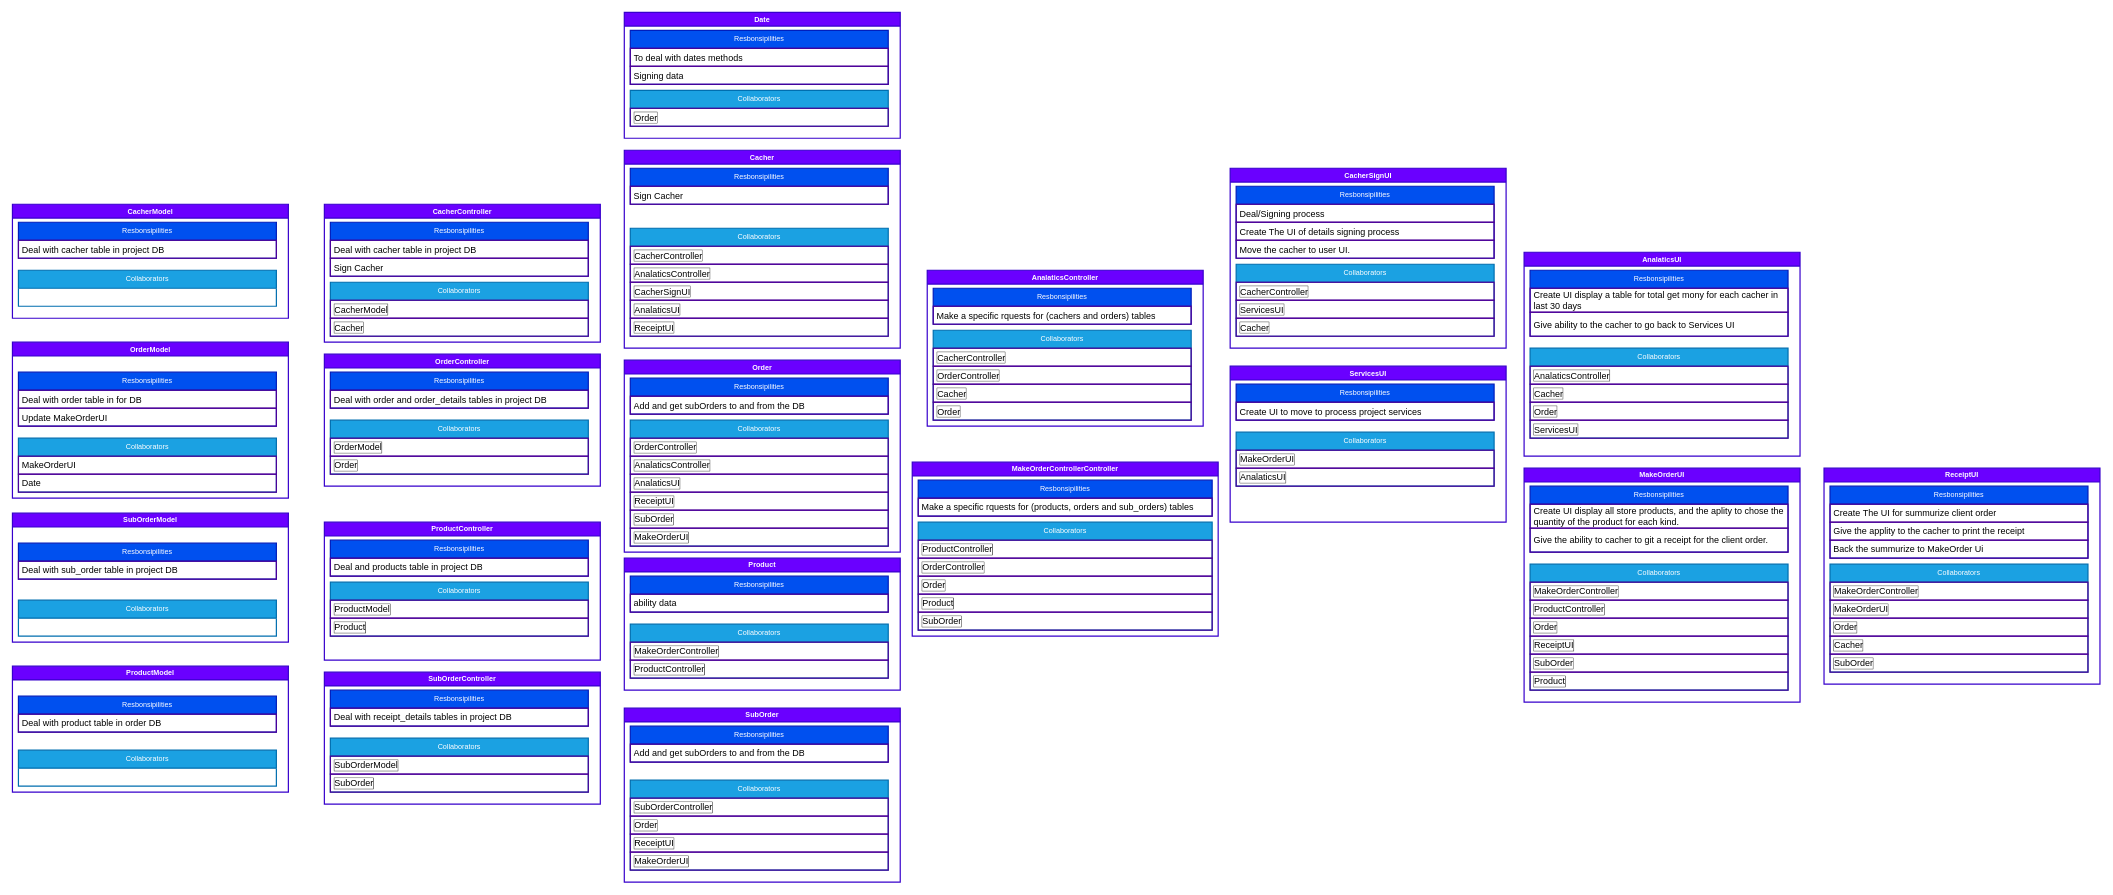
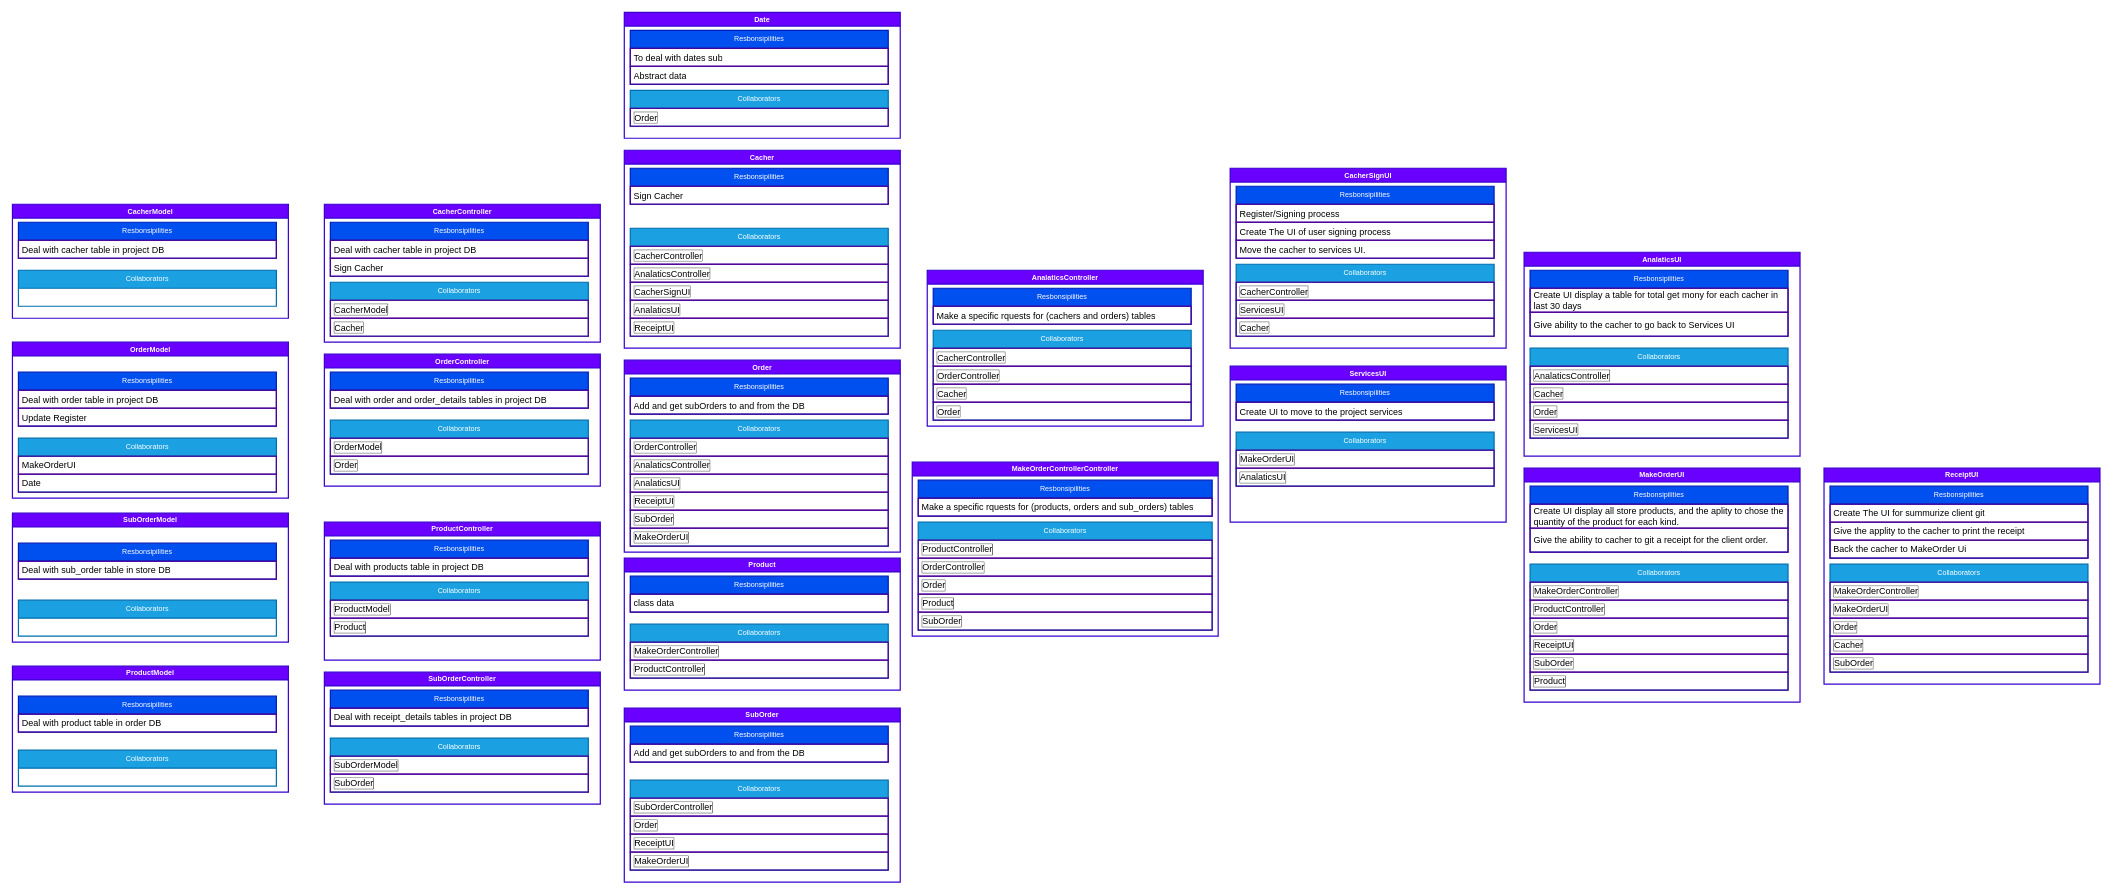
(692, 57) -> (682, 57)
(661, 75) -> (665, 75)
(1286, 213) -> (1296, 213)
(1329, 231) -> (1324, 231)
(1301, 249) -> (1310, 249)
(88, 399) -> (98, 399)
(1344, 411) -> (1334, 411)
(66, 417) -> (57, 417)
(1924, 513) -> (1918, 513)
(1911, 549) -> (1905, 549)
(417, 567) -> (418, 567)
(108, 570) -> (103, 570)
(659, 603) -> (657, 603)
